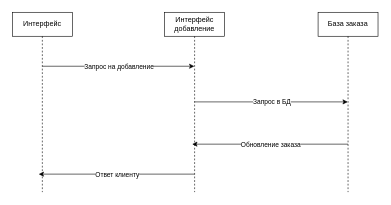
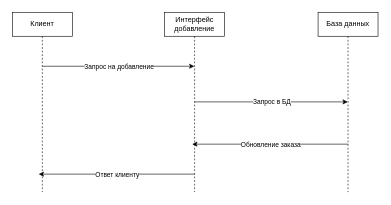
(42, 24) -> (42, 24)
(348, 24) -> (348, 24)
